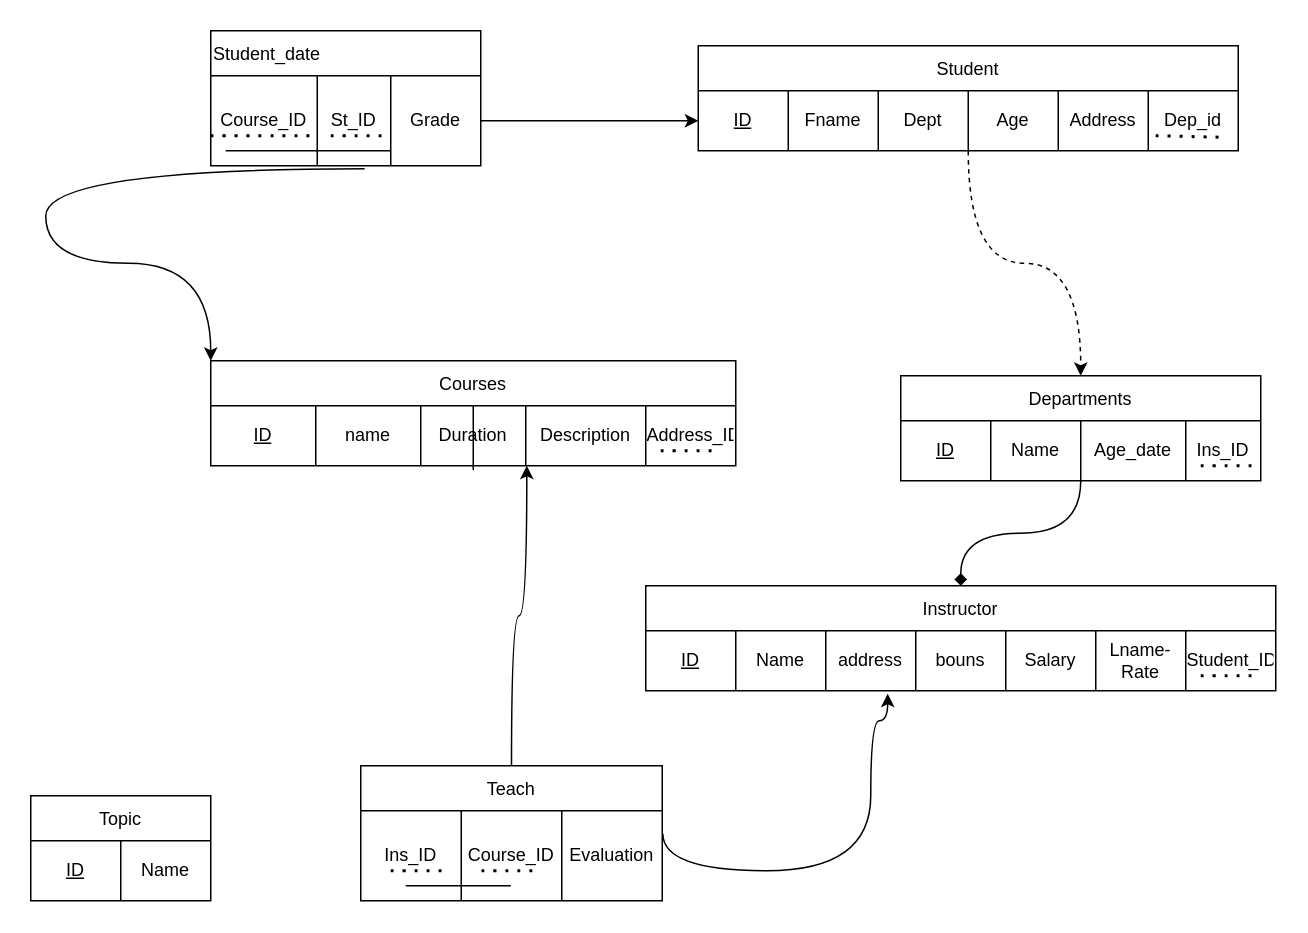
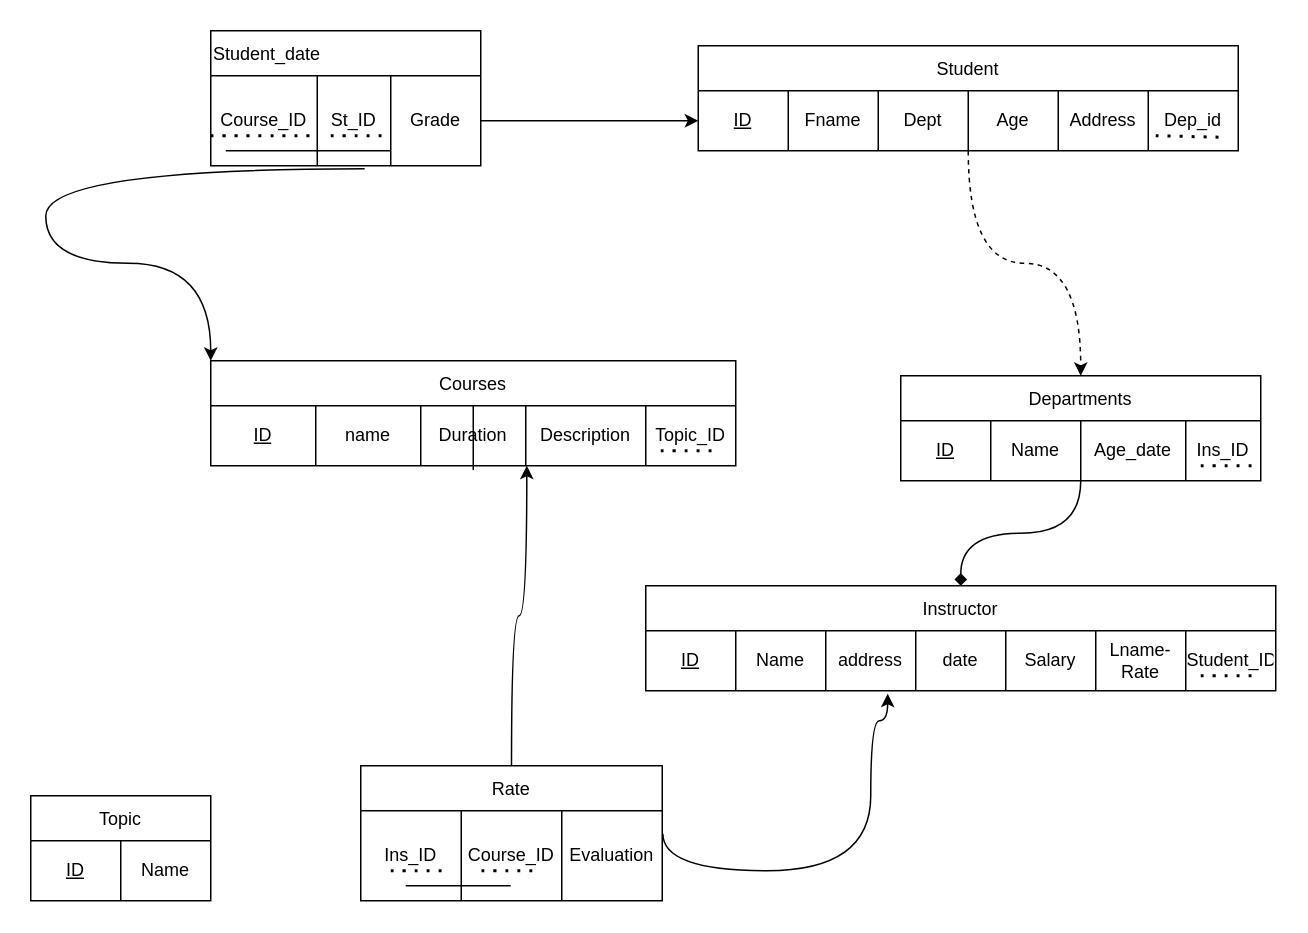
(691, 436) -> (691, 436)
(961, 661) -> (961, 661)
(511, 789) -> (511, 789)
